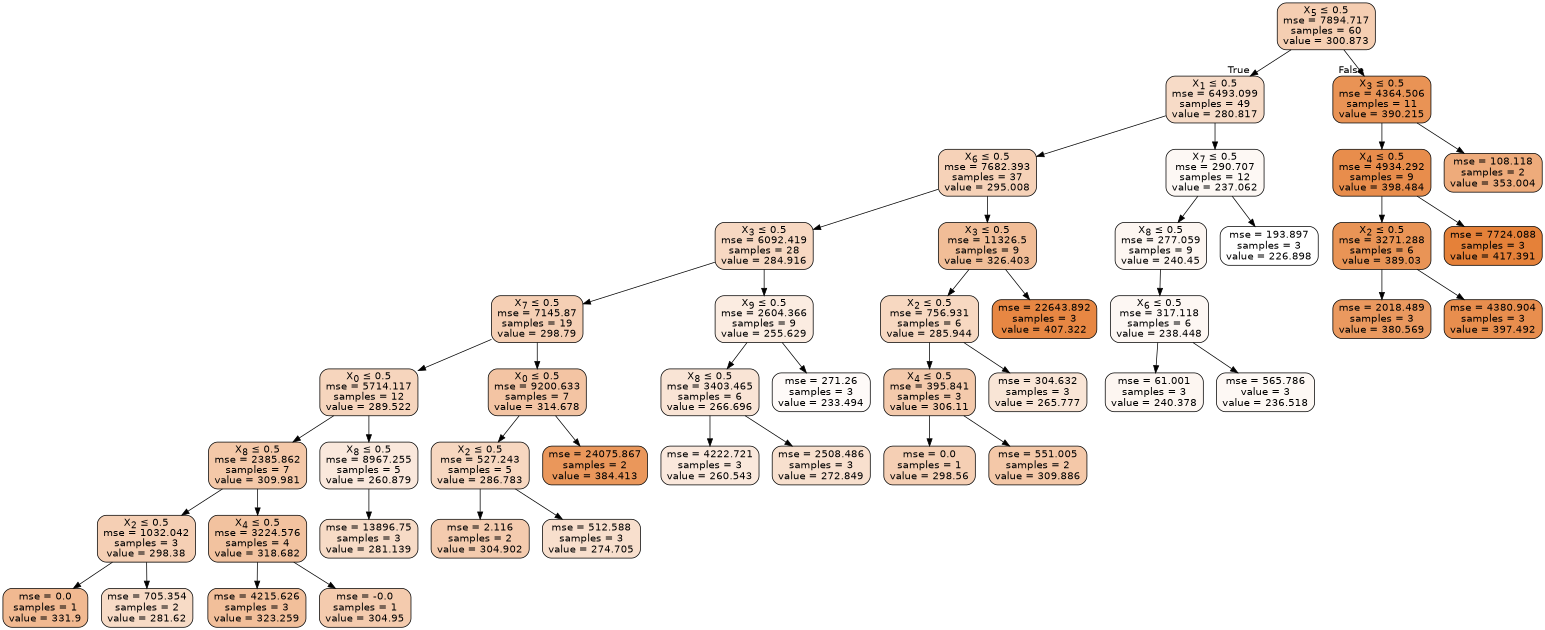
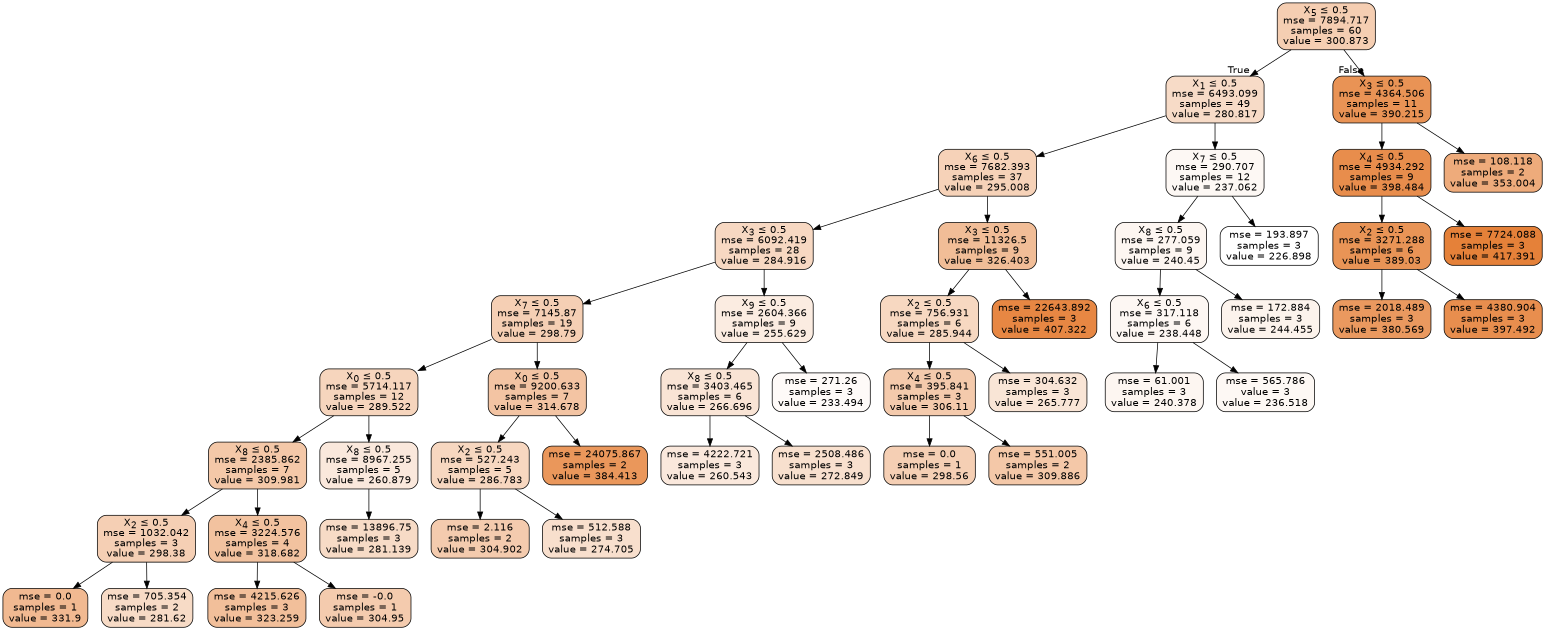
none -> (1271, 319)
